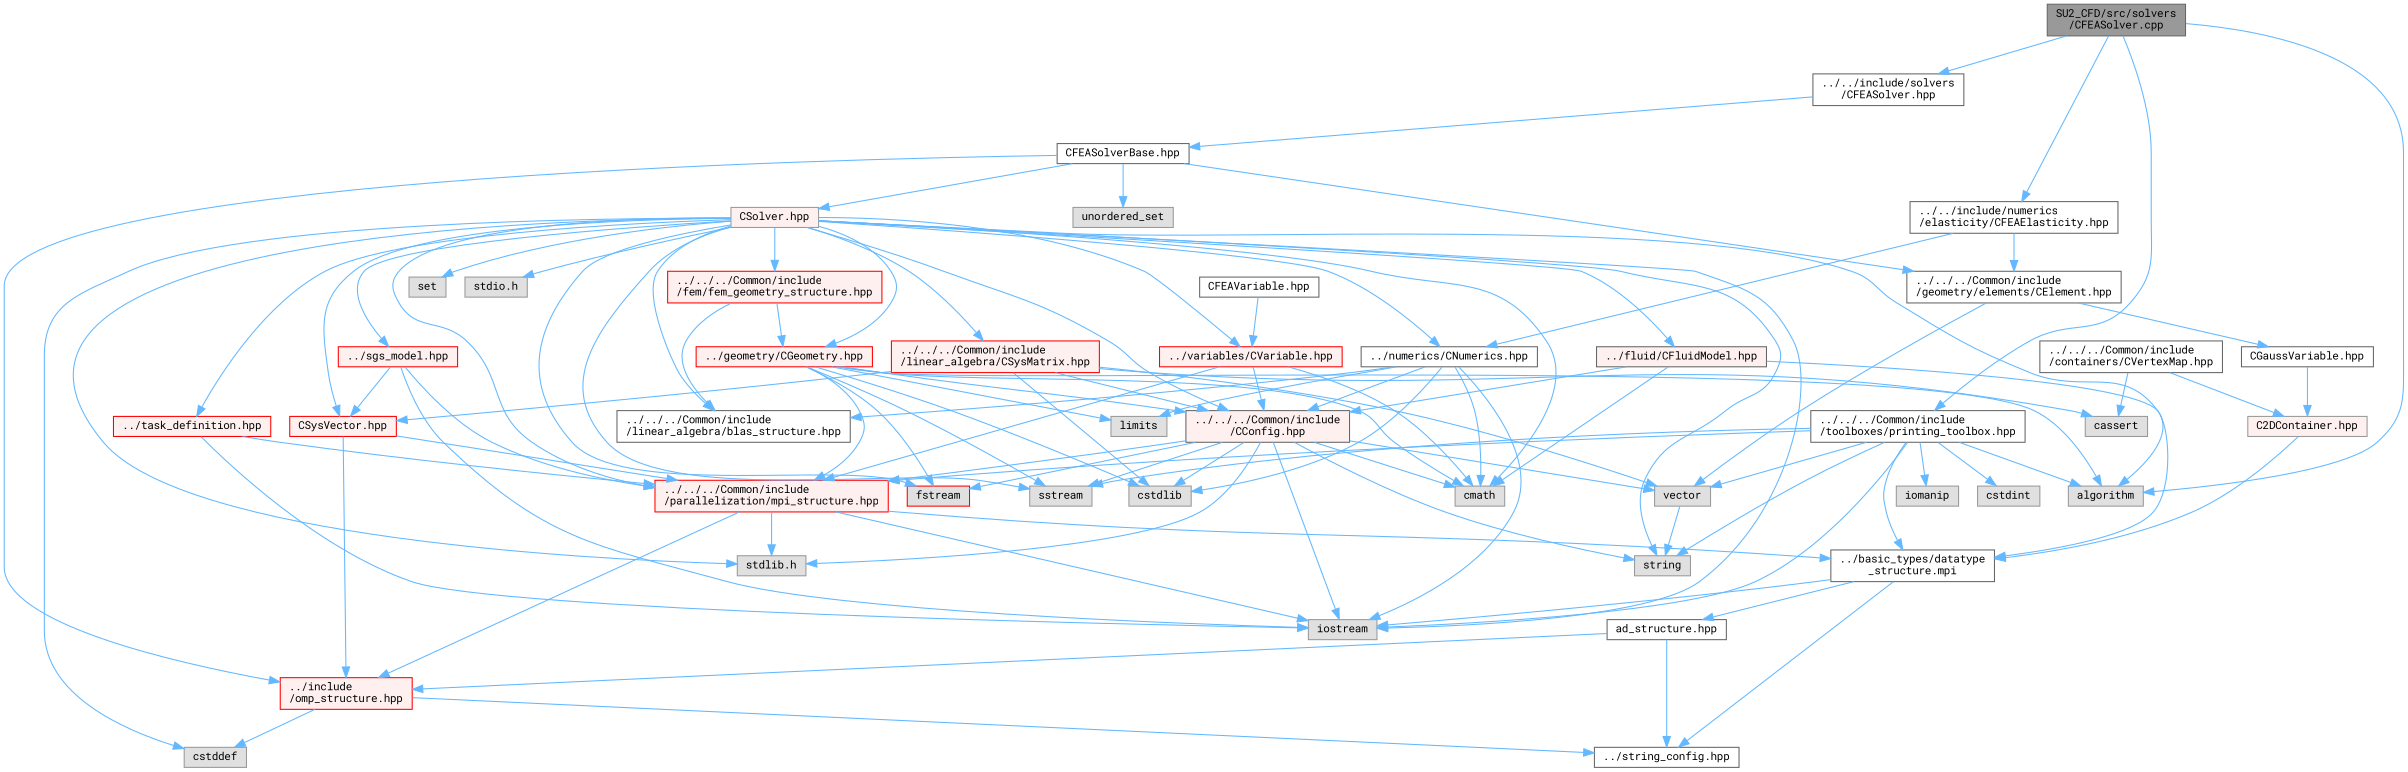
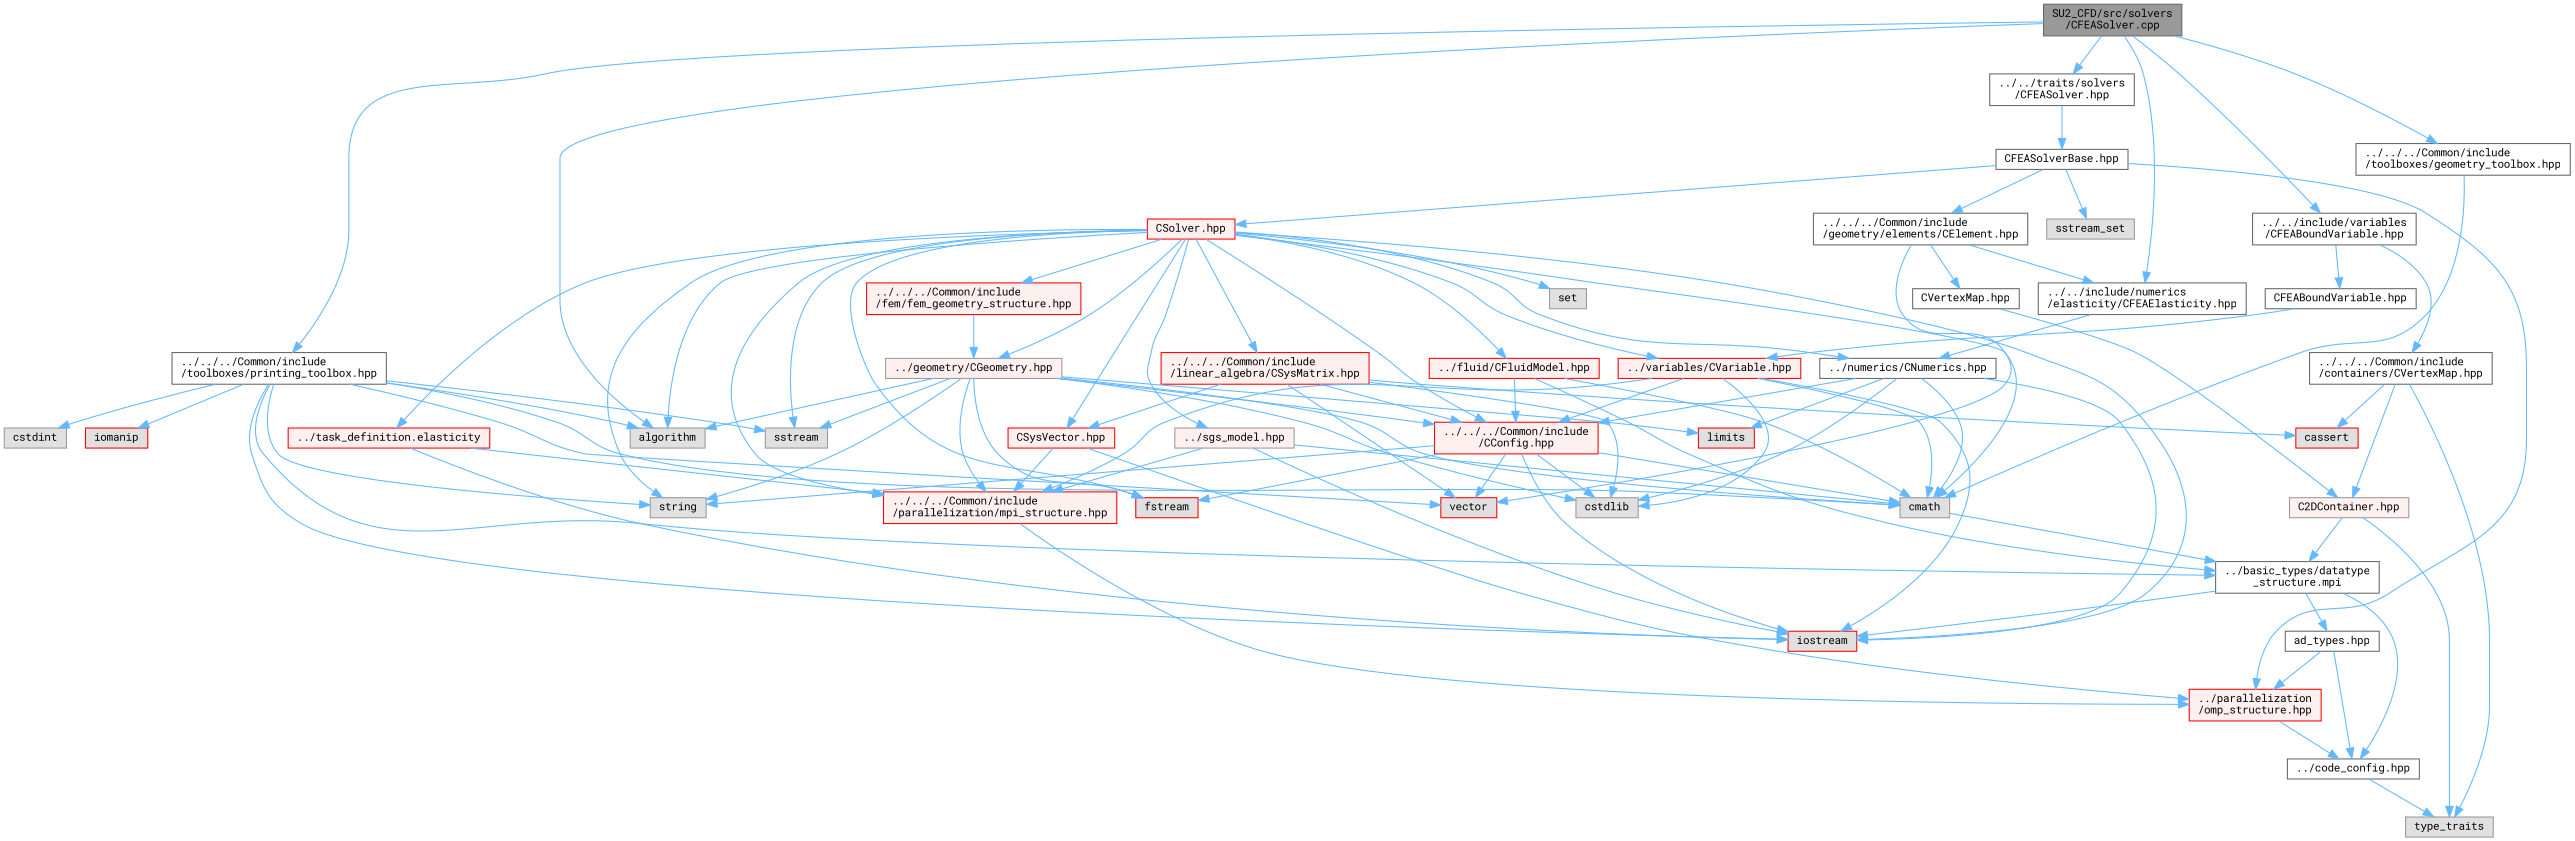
(1888, 90) -> (2062, 90)
none -> (2463, 159)
(775, 217) -> (1191, 229)
(1123, 217) -> (2091, 229)
none -> (2334, 229)
(2014, 247) -> (2026, 262)
(496, 287) -> none
(1259, 287) -> (2341, 299)
(398, 357) -> (1234, 438)
(784, 357) -> (974, 368)
(1682, 357) -> (1514, 368)
(2307, 357) -> (1966, 299)
(374, 387) -> (1666, 481)
(192, 426) -> (389, 438)
(734, 426) -> none
(1139, 426) -> (1726, 438)
(1268, 426) -> (1516, 438)
(2116, 426) -> (2327, 438)
none -> (1768, 444)
(1191, 452) -> none
(1241, 456) -> (1017, 489)
(1042, 461) -> none
(1683, 496) -> (1469, 508)
(1927, 496) -> (117, 438)
(1674, 526) -> (845, 450)
(1354, 536) -> (2077, 536)
(1067, 565) -> (1952, 435)
(772, 566) -> none
(1343, 630) -> (1822, 641)
(1667, 630) -> (2332, 641)
(346, 694) -> (2255, 705)
(215, 757) -> none
(1667, 757) -> (2353, 769)
none -> (2449, 827)
